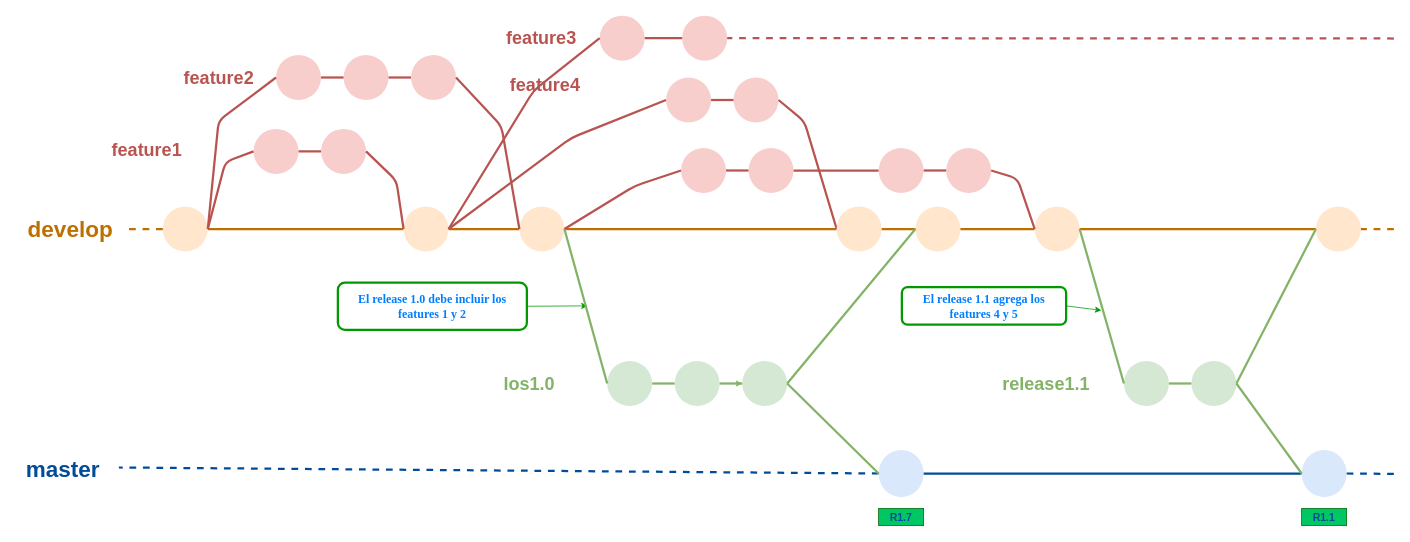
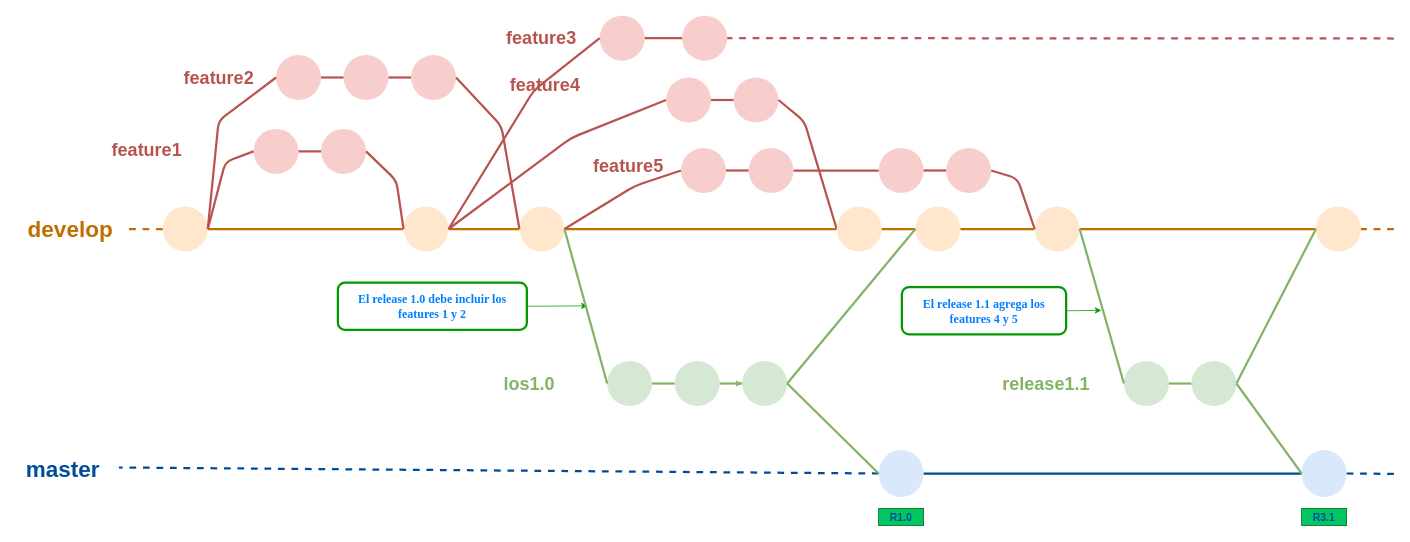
none -> (628, 166)
(984, 306) -> (984, 311)
(901, 517) -> (901, 517)
(1324, 517) -> (1324, 517)
